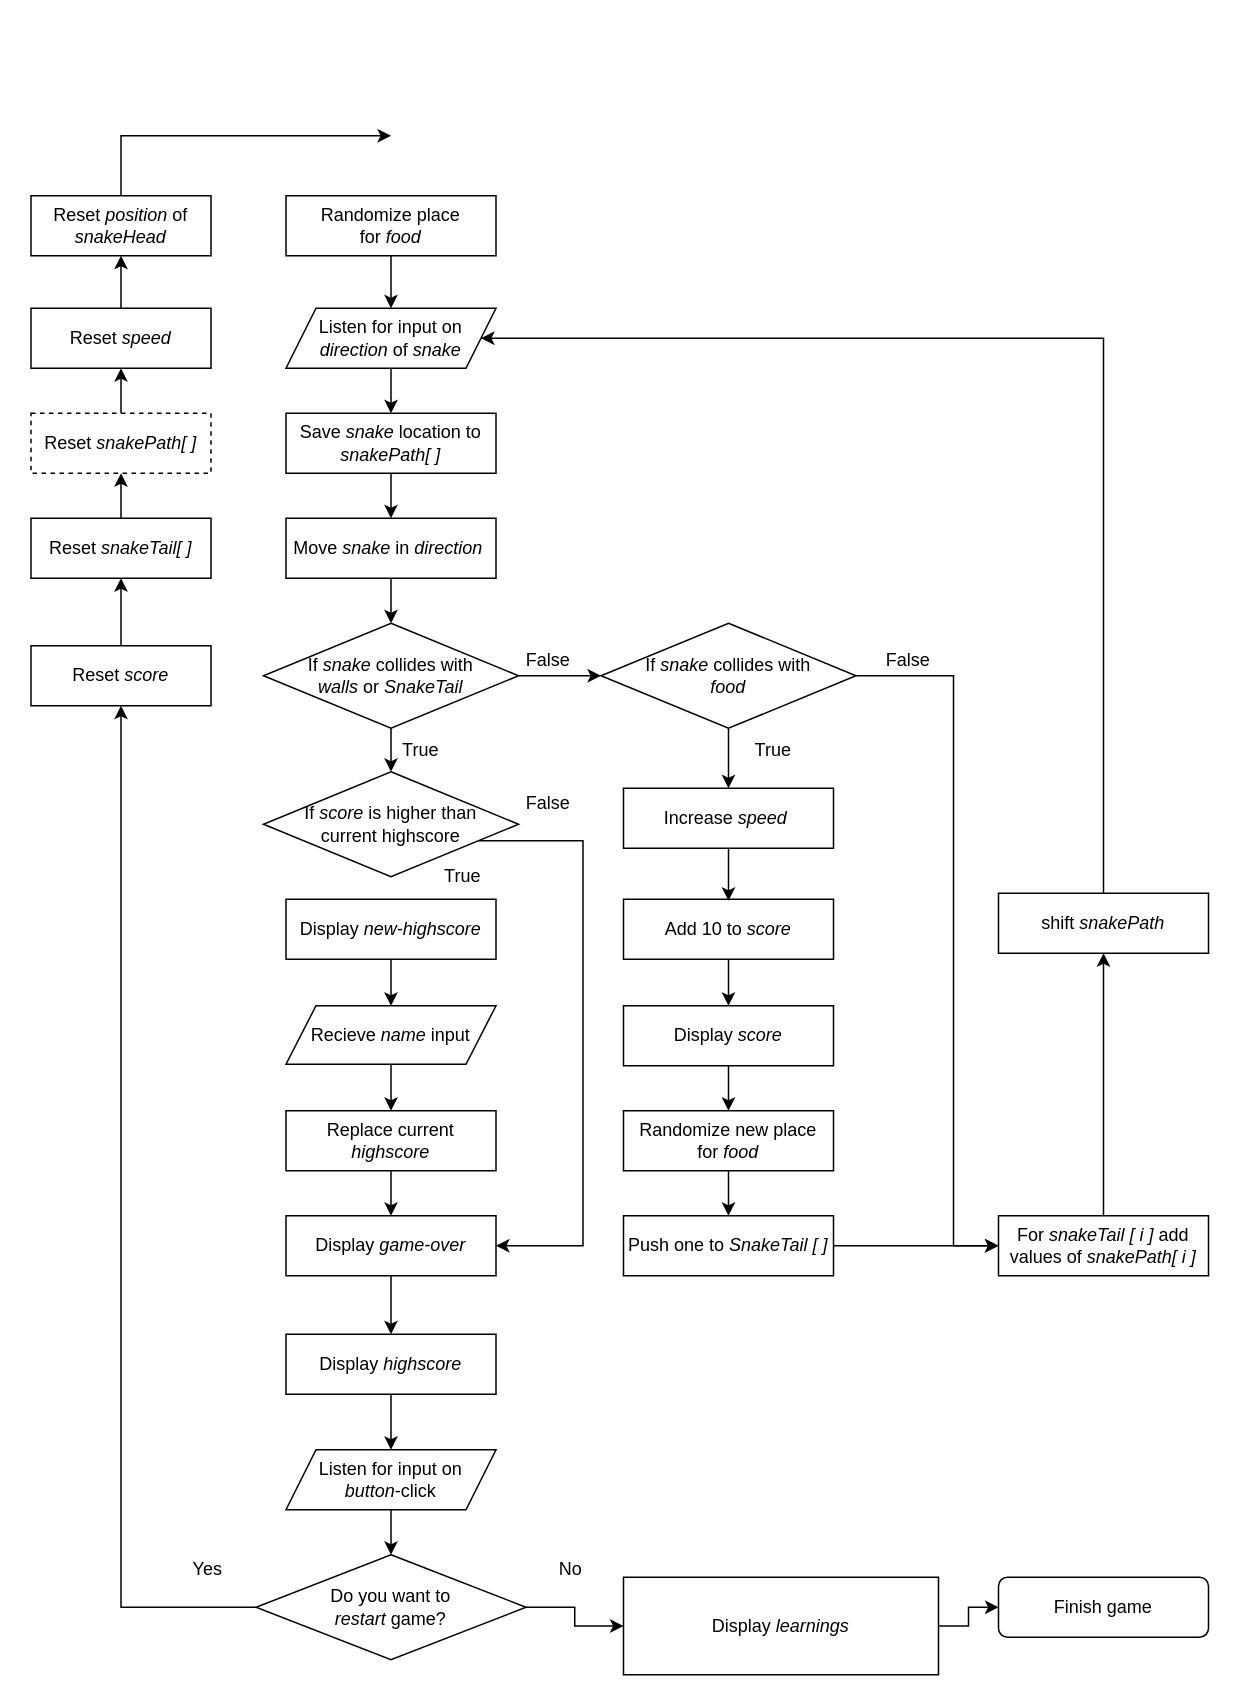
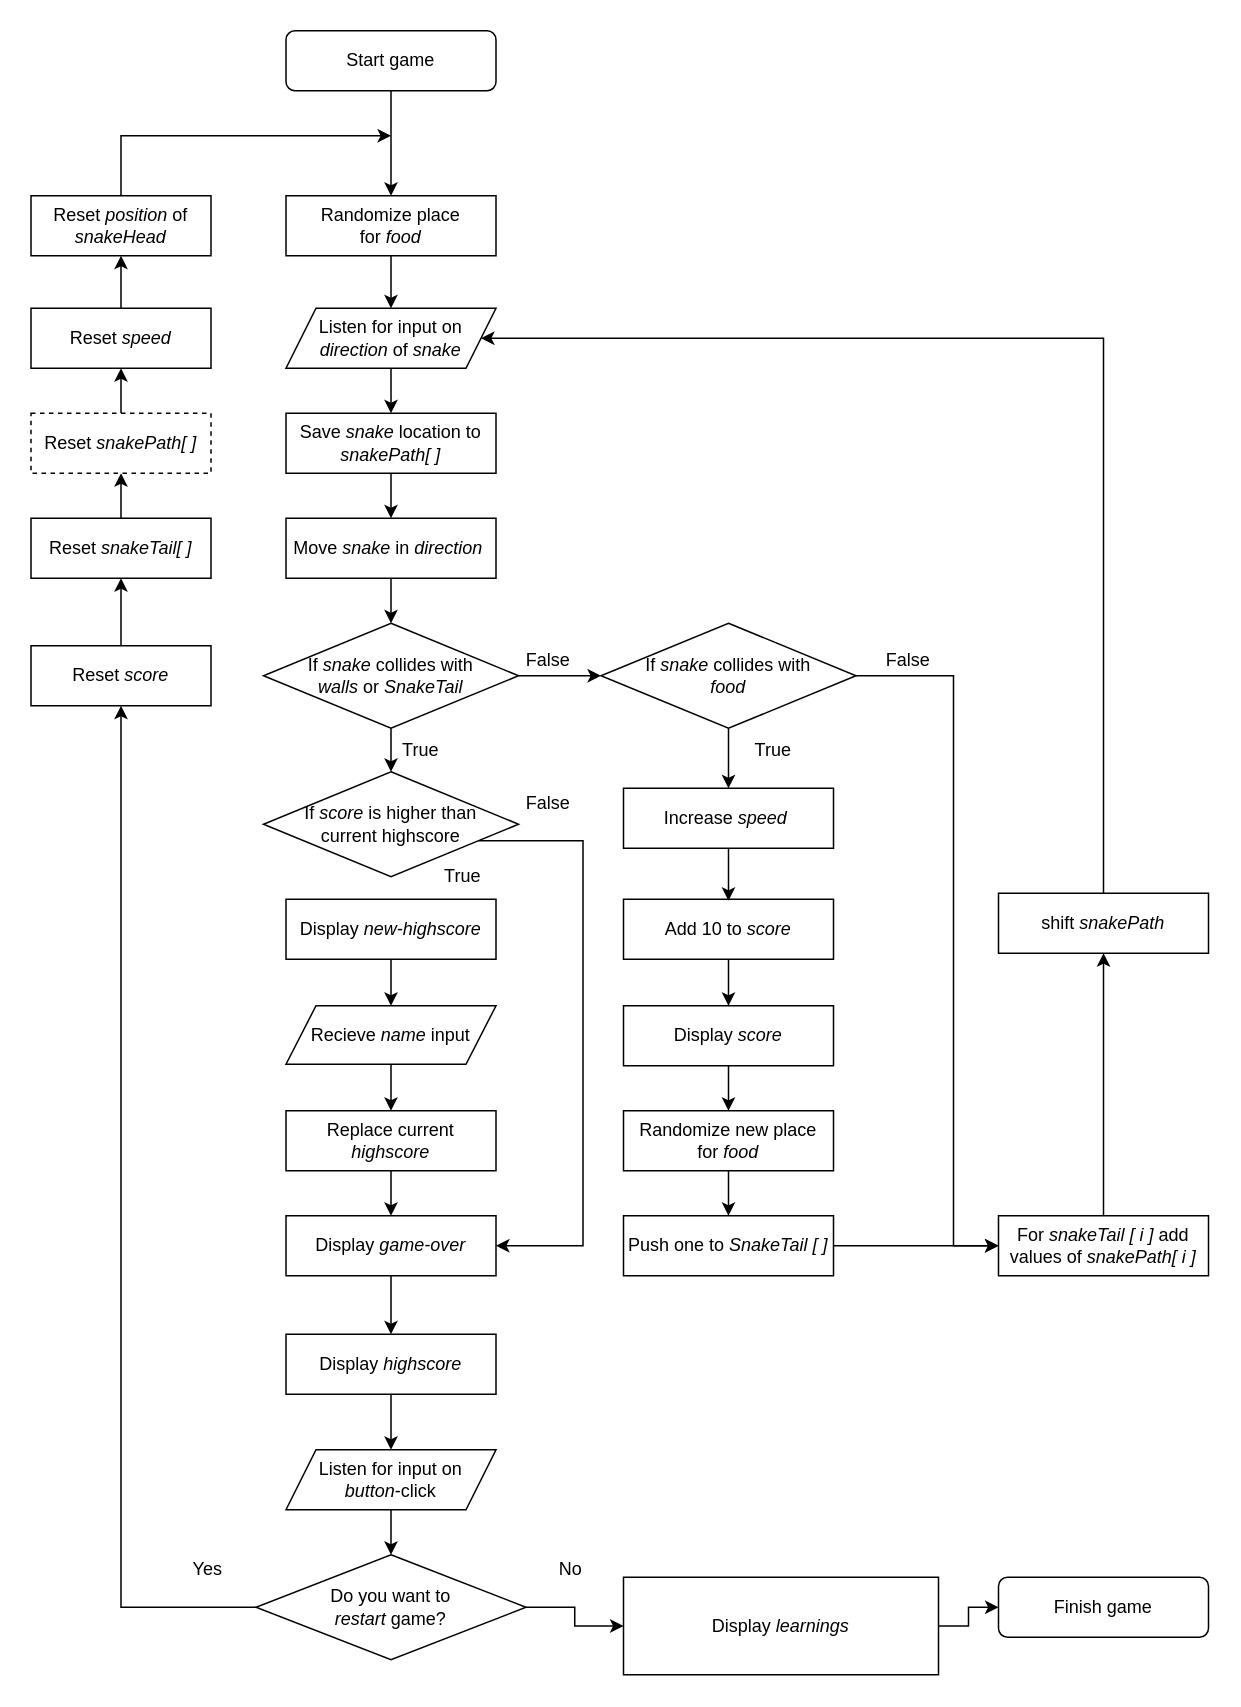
none -> (391, 61)
none -> (391, 138)
